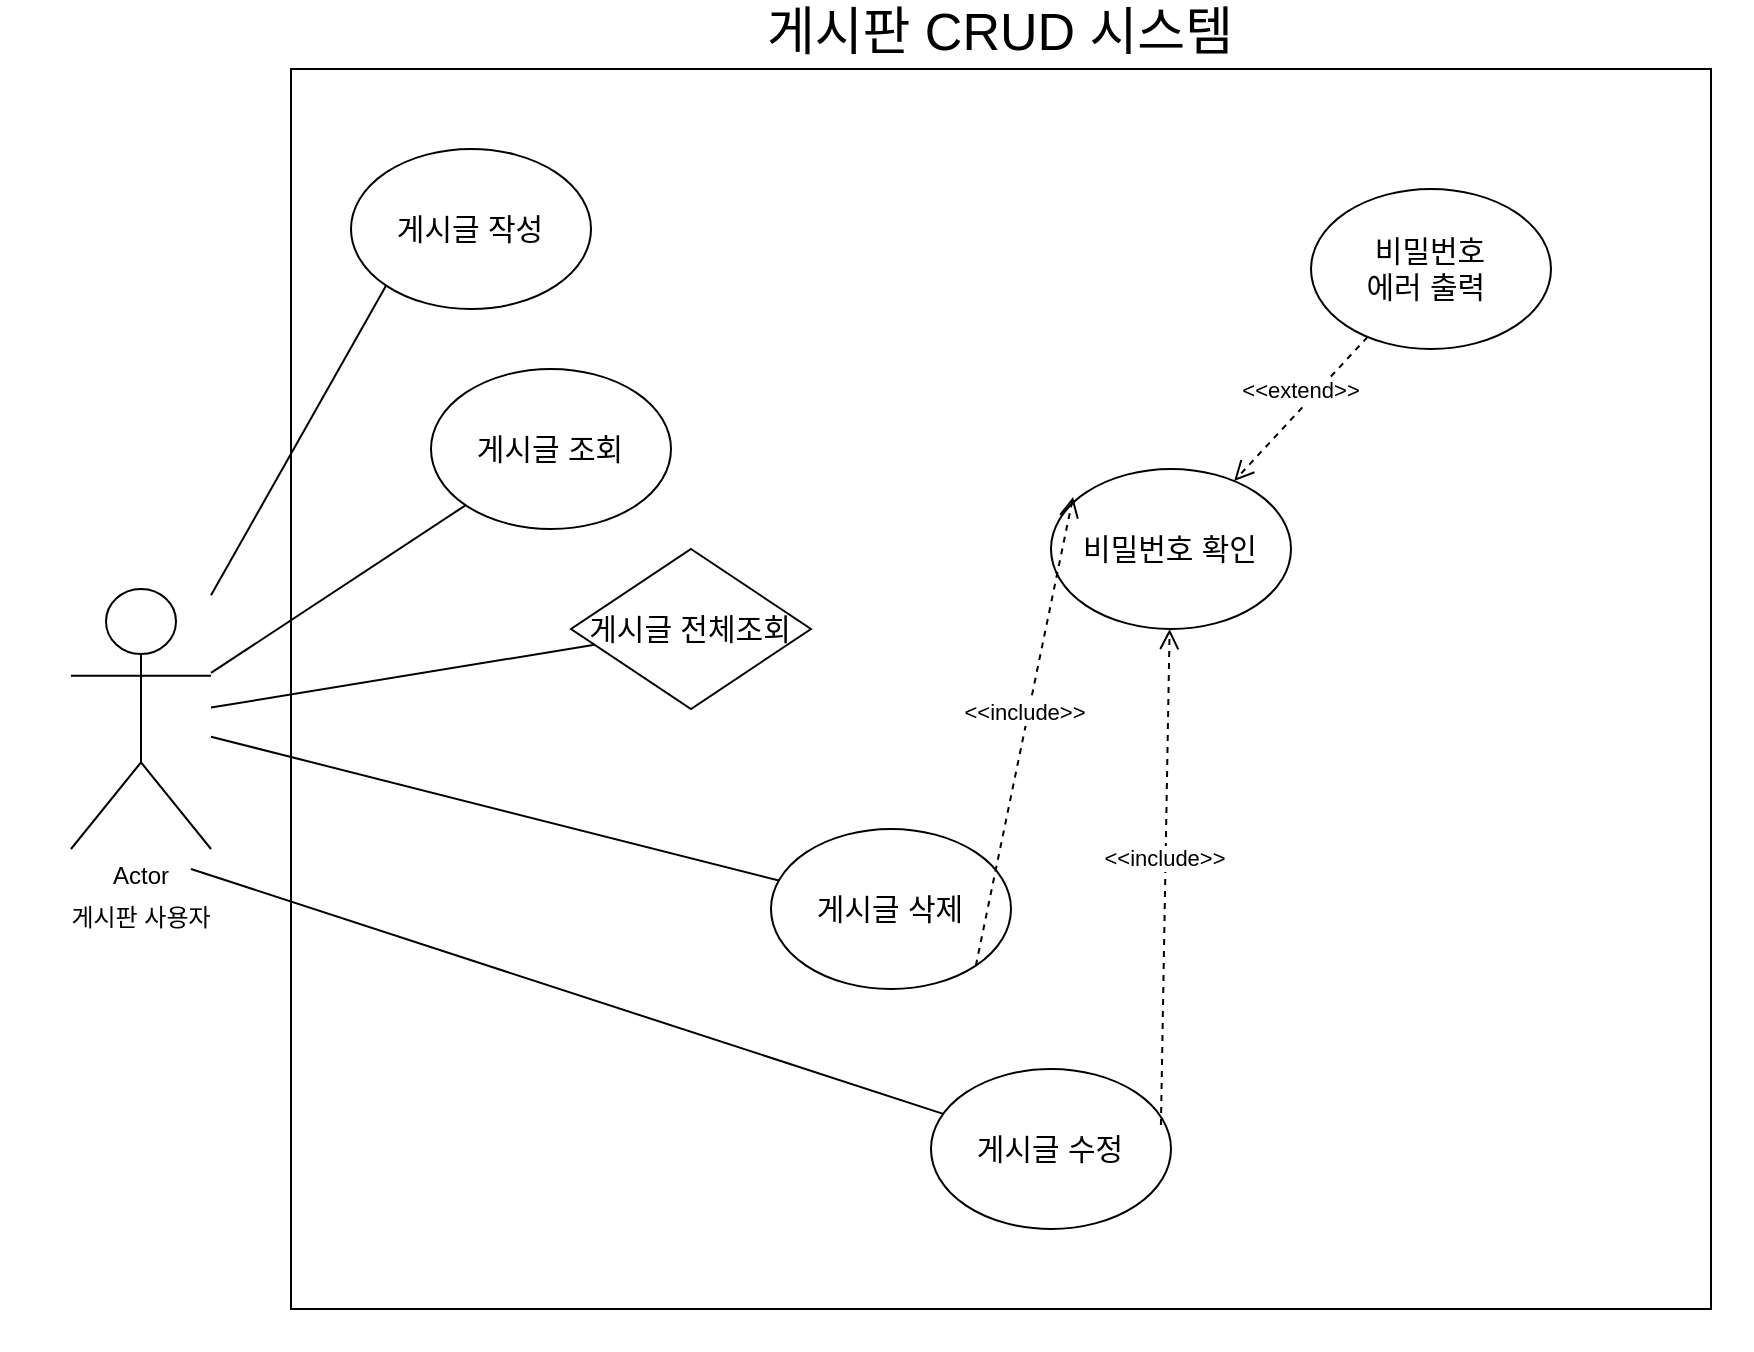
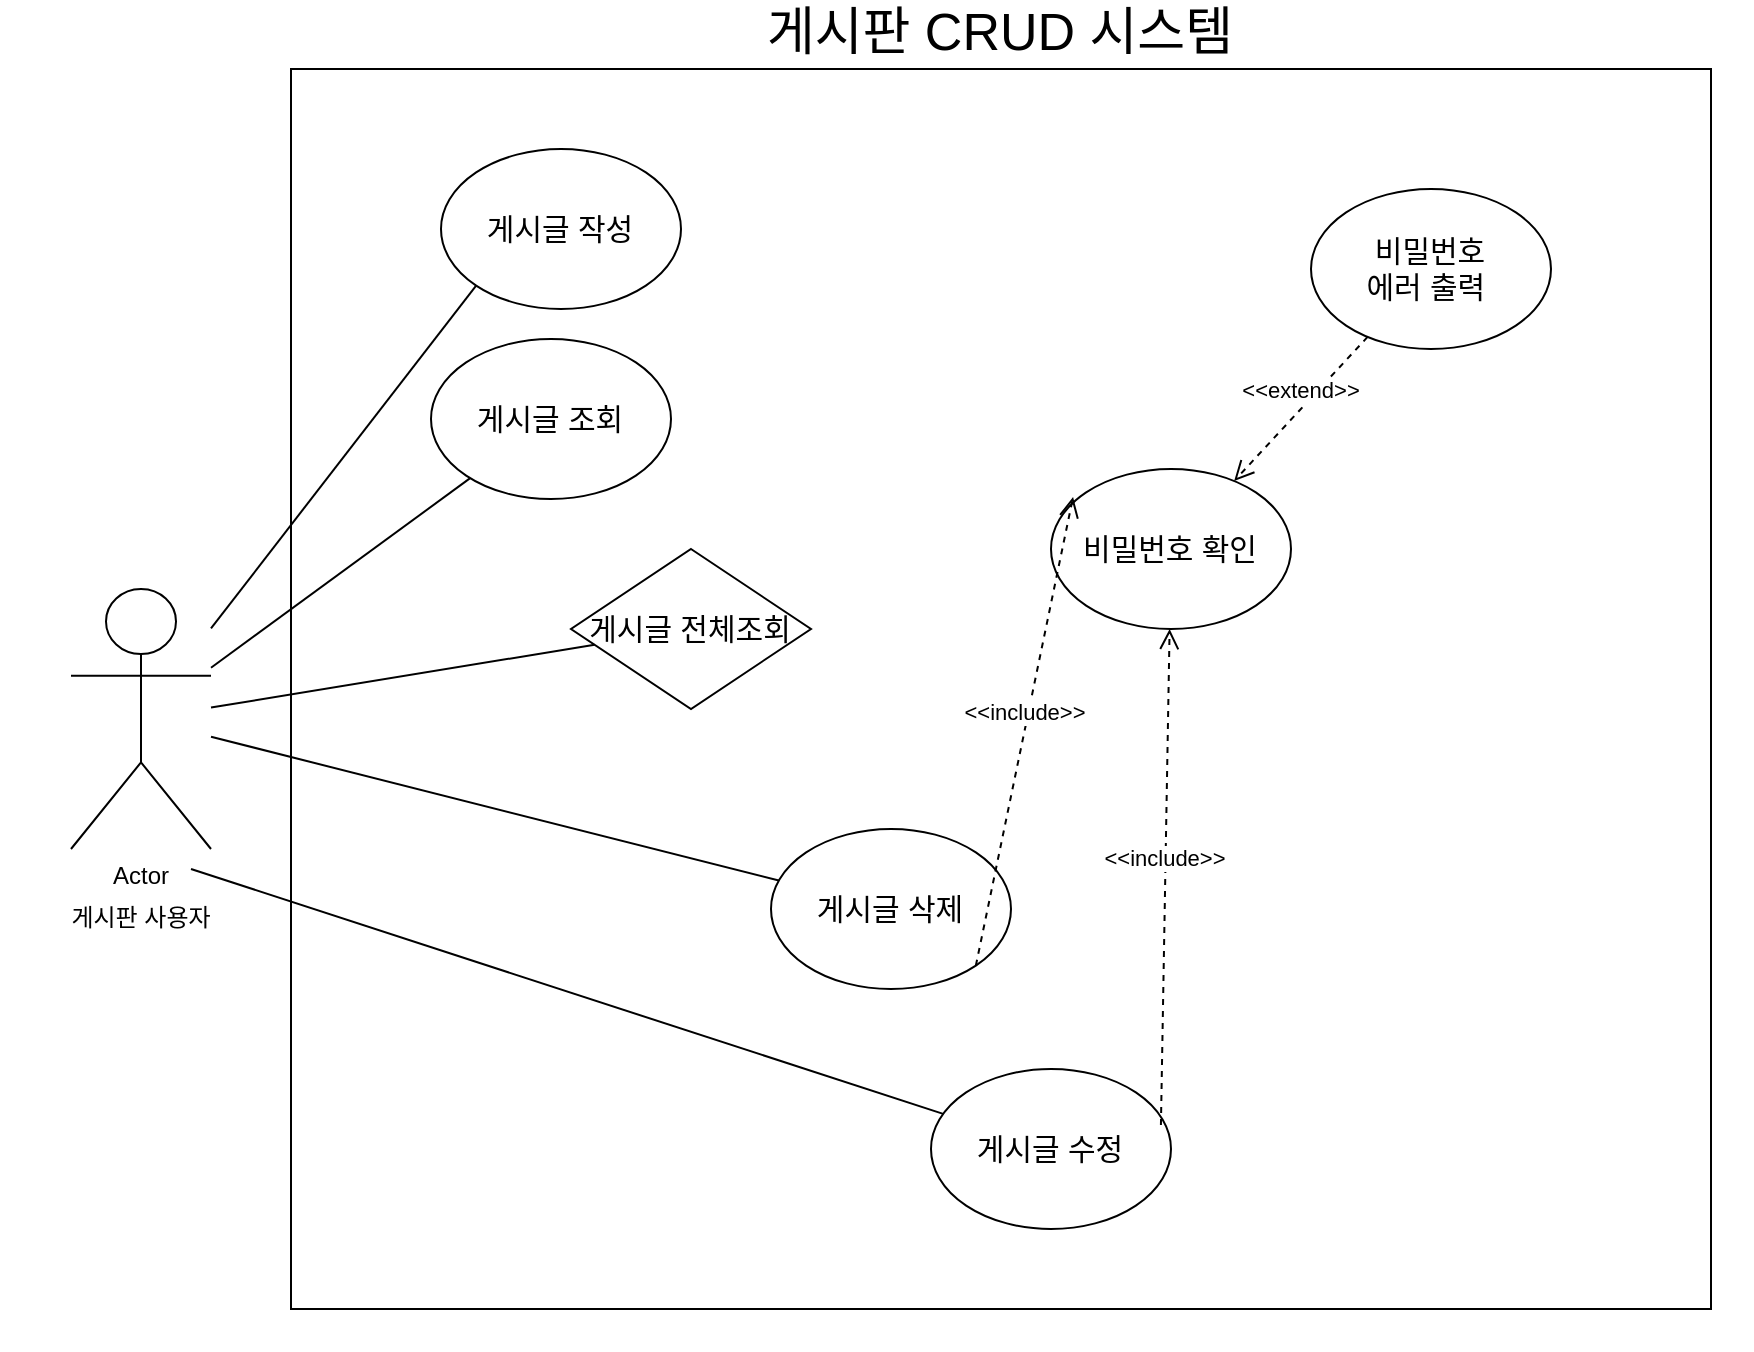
(471, 229) -> (561, 229)
(551, 449) -> (551, 419)
